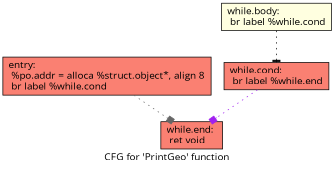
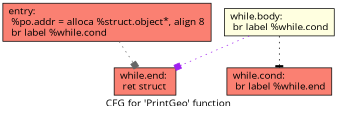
(237, 104) -> (215, 50)
(186, 140) -> (143, 87)
